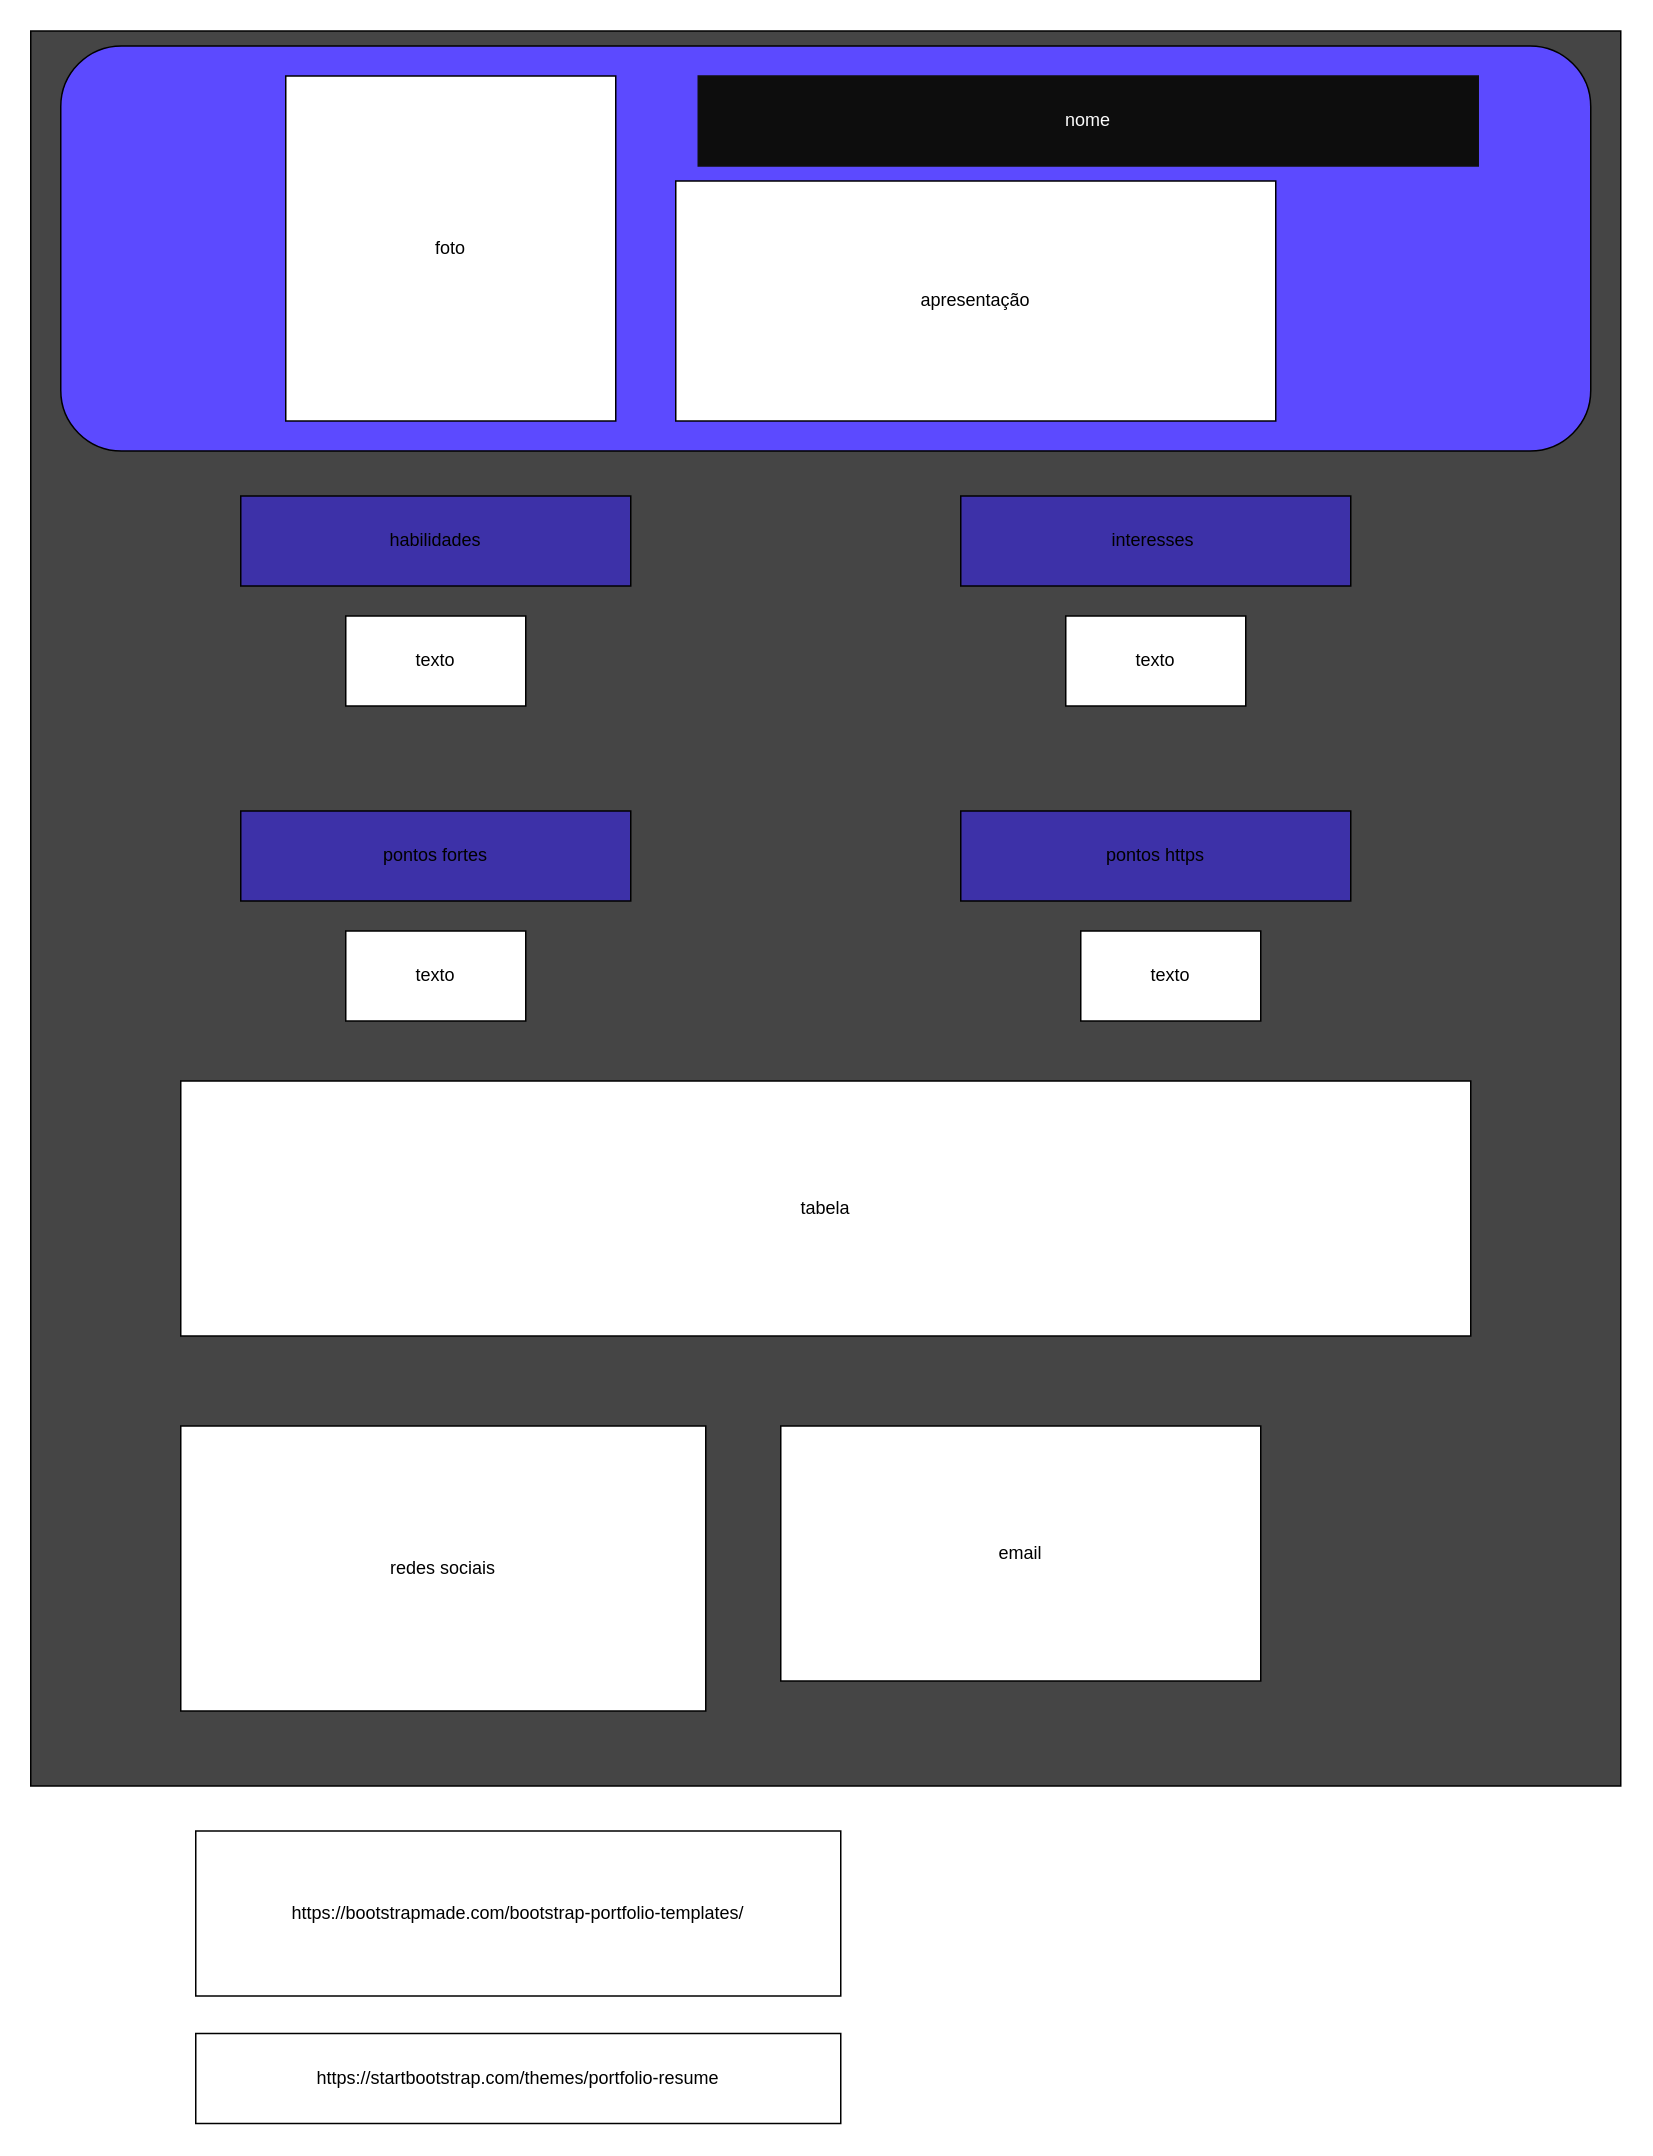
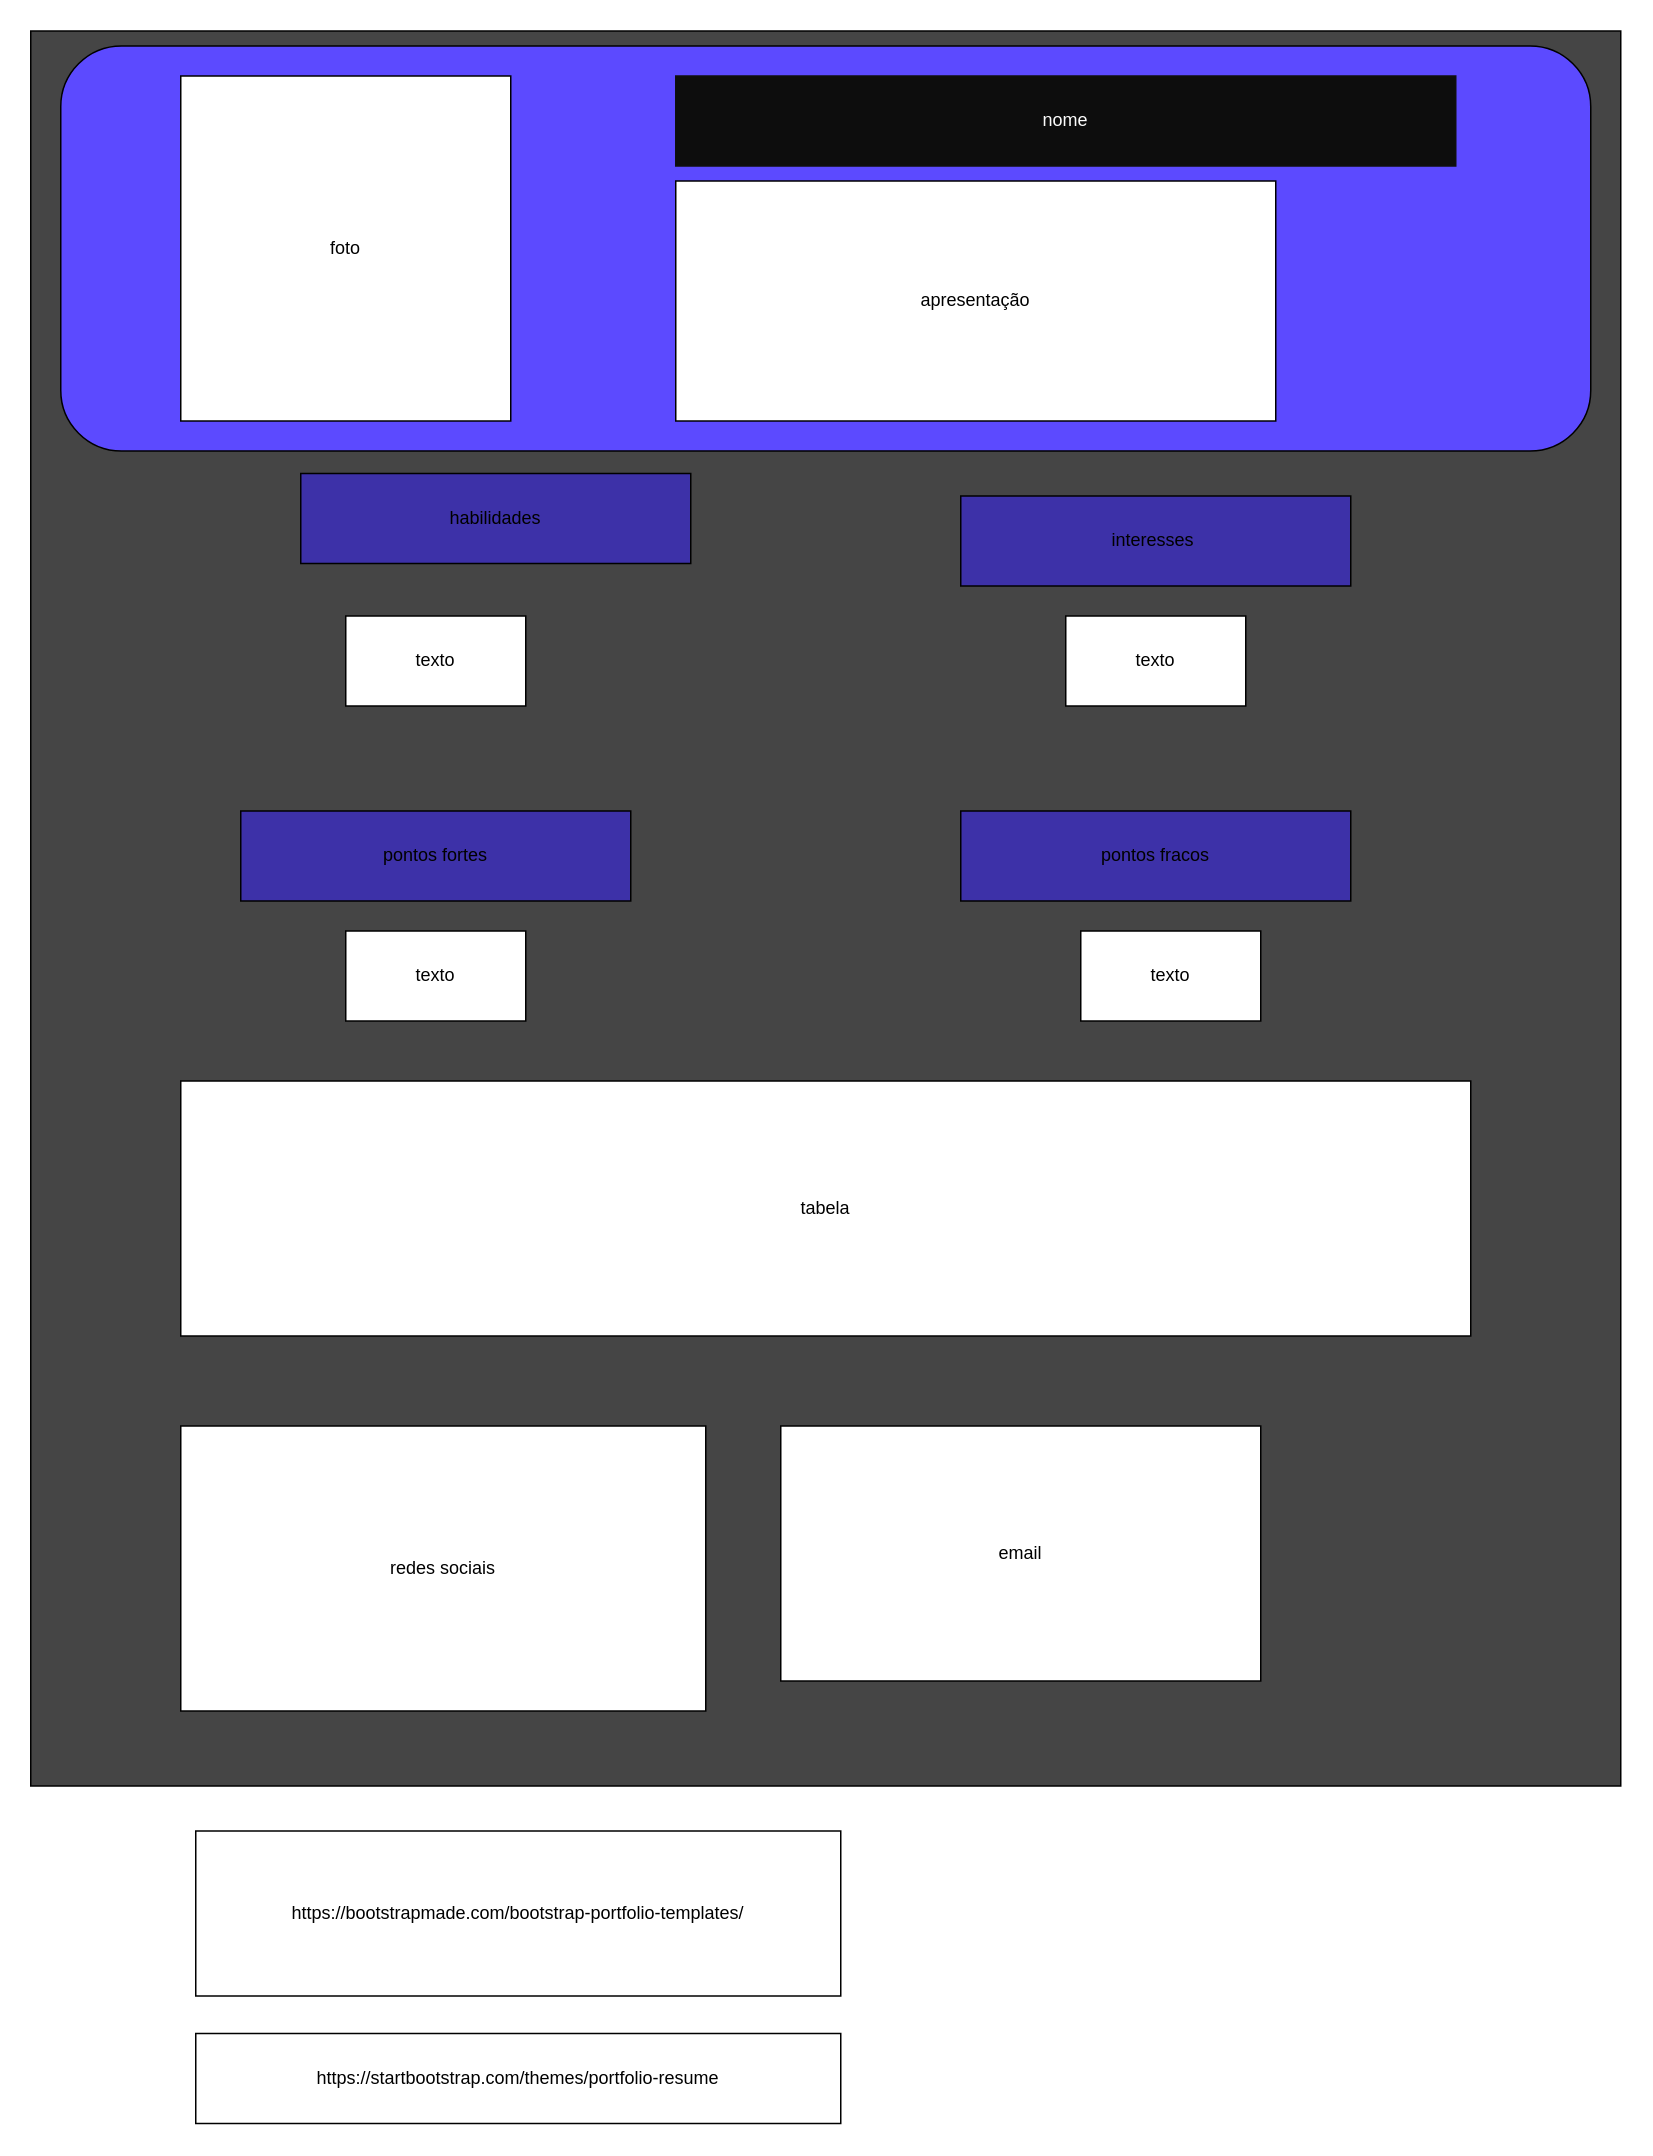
(1088, 121) -> (1066, 121)
(451, 248) -> (346, 248)
(436, 541) -> (496, 518)
(1156, 856) -> (1156, 856)
